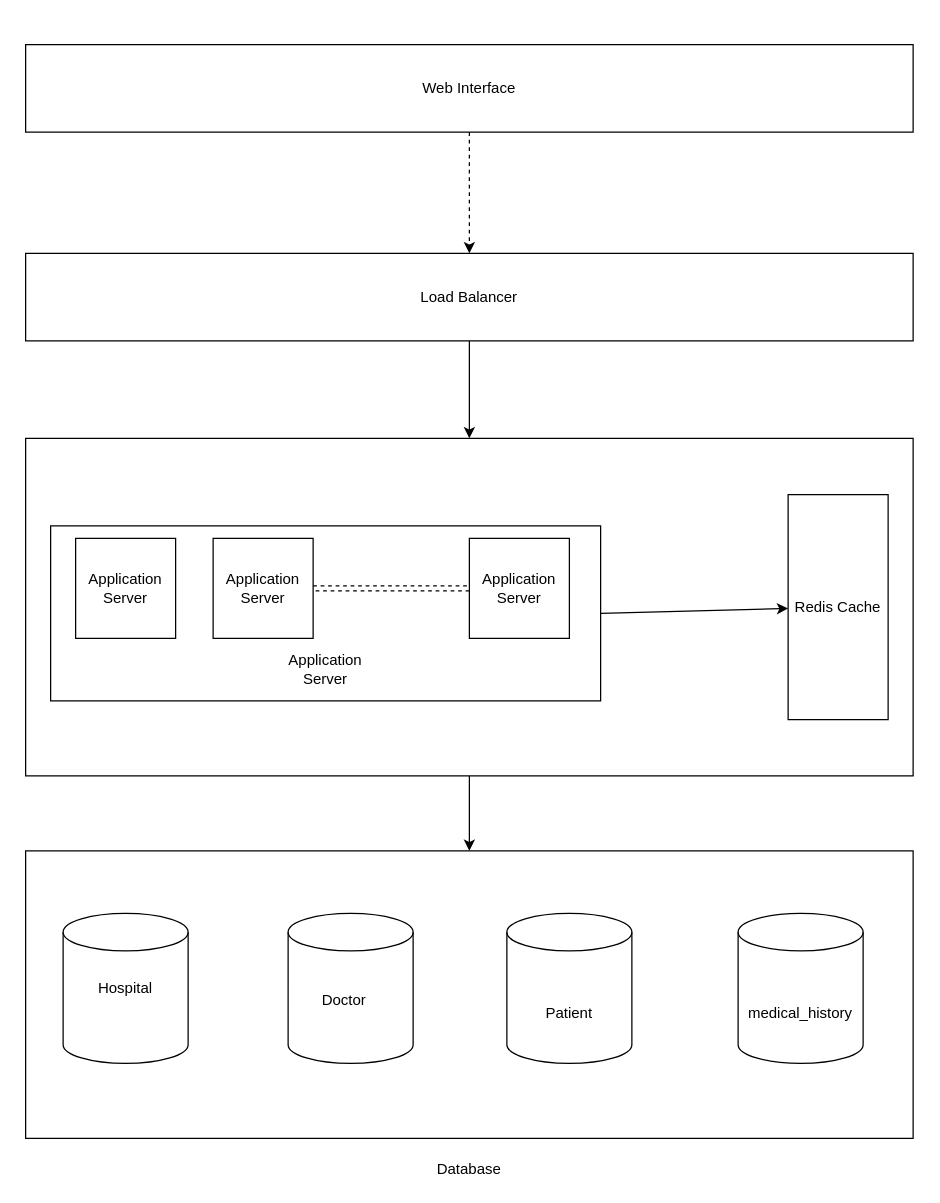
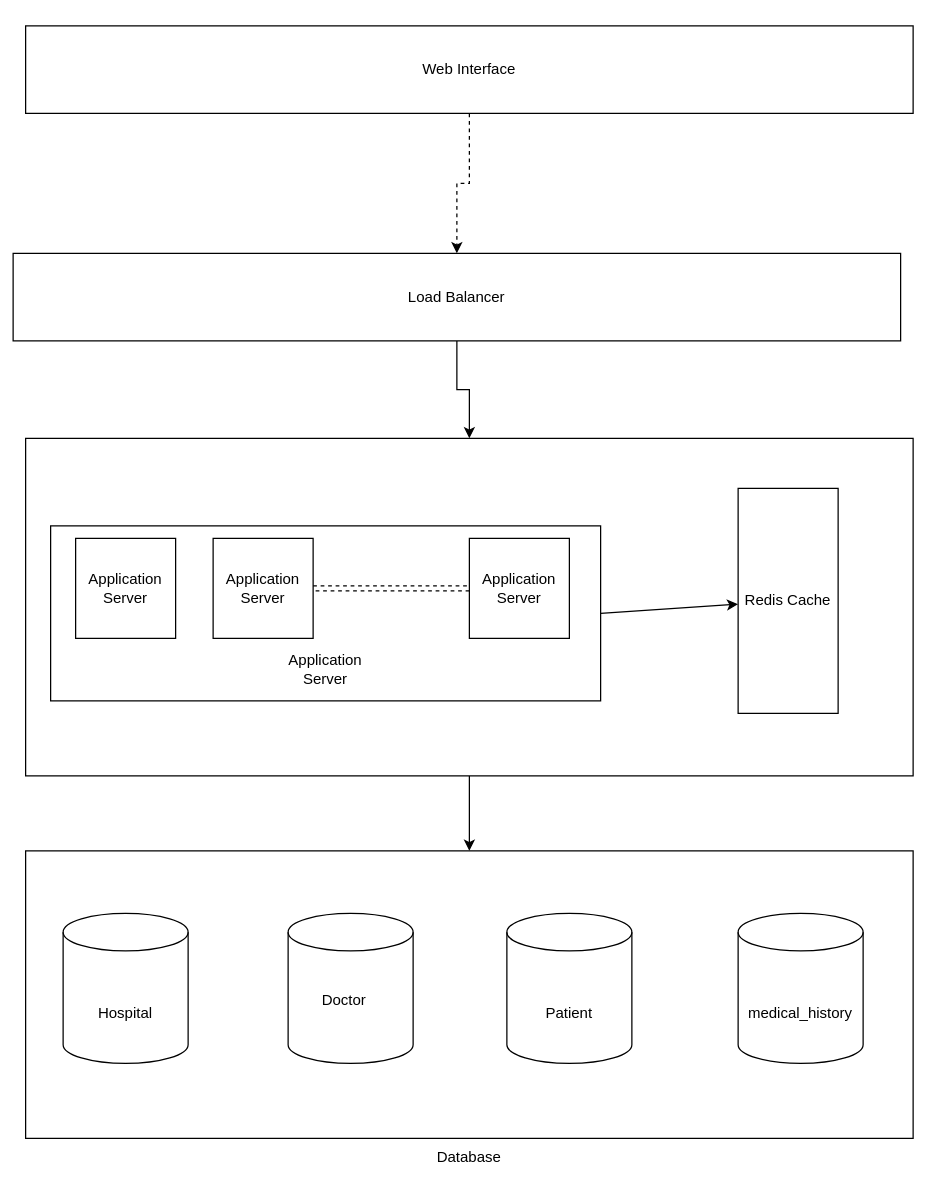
(469, 88) -> (469, 69)
(469, 297) -> (457, 297)
(838, 607) -> (788, 601)
(126, 988) -> (126, 1013)
(469, 1169) -> (469, 1157)
